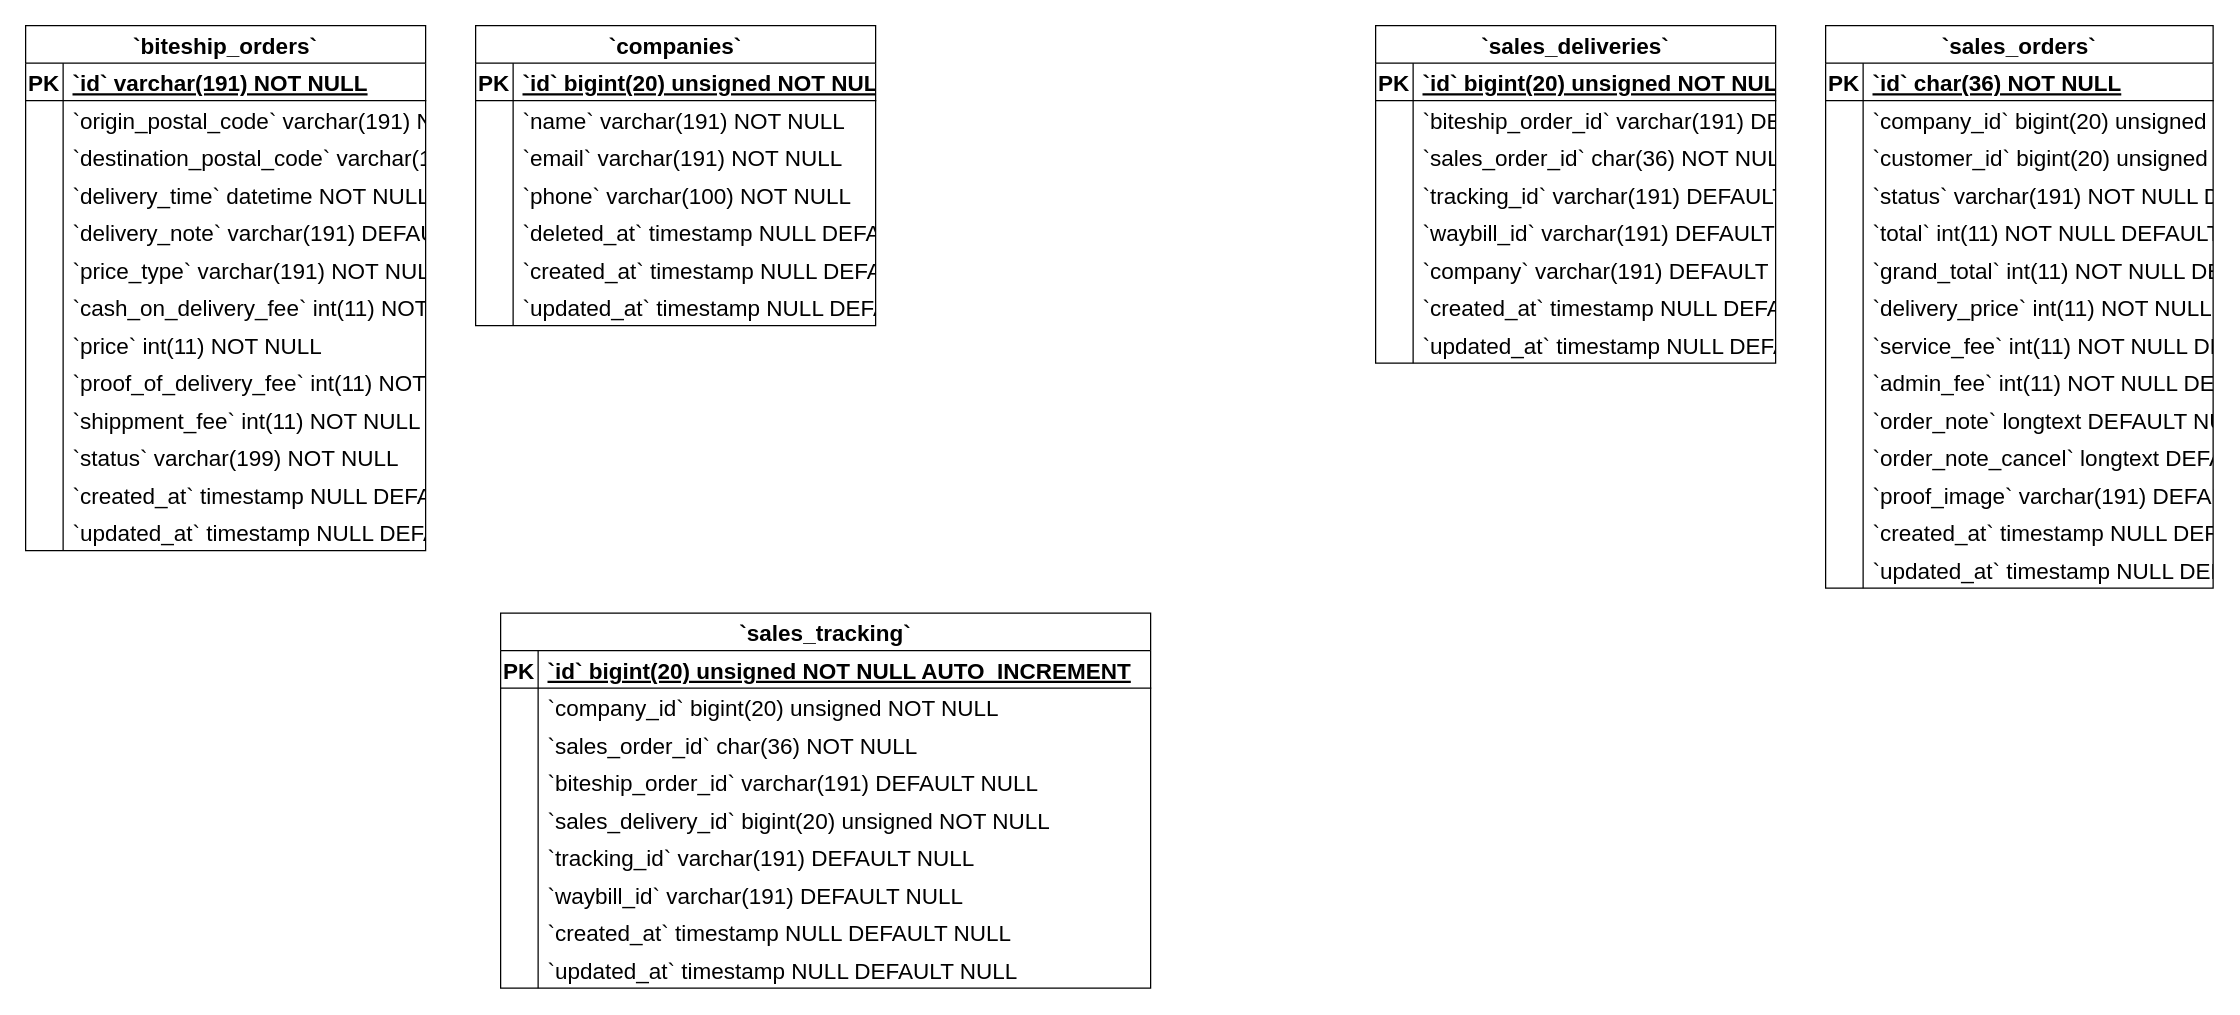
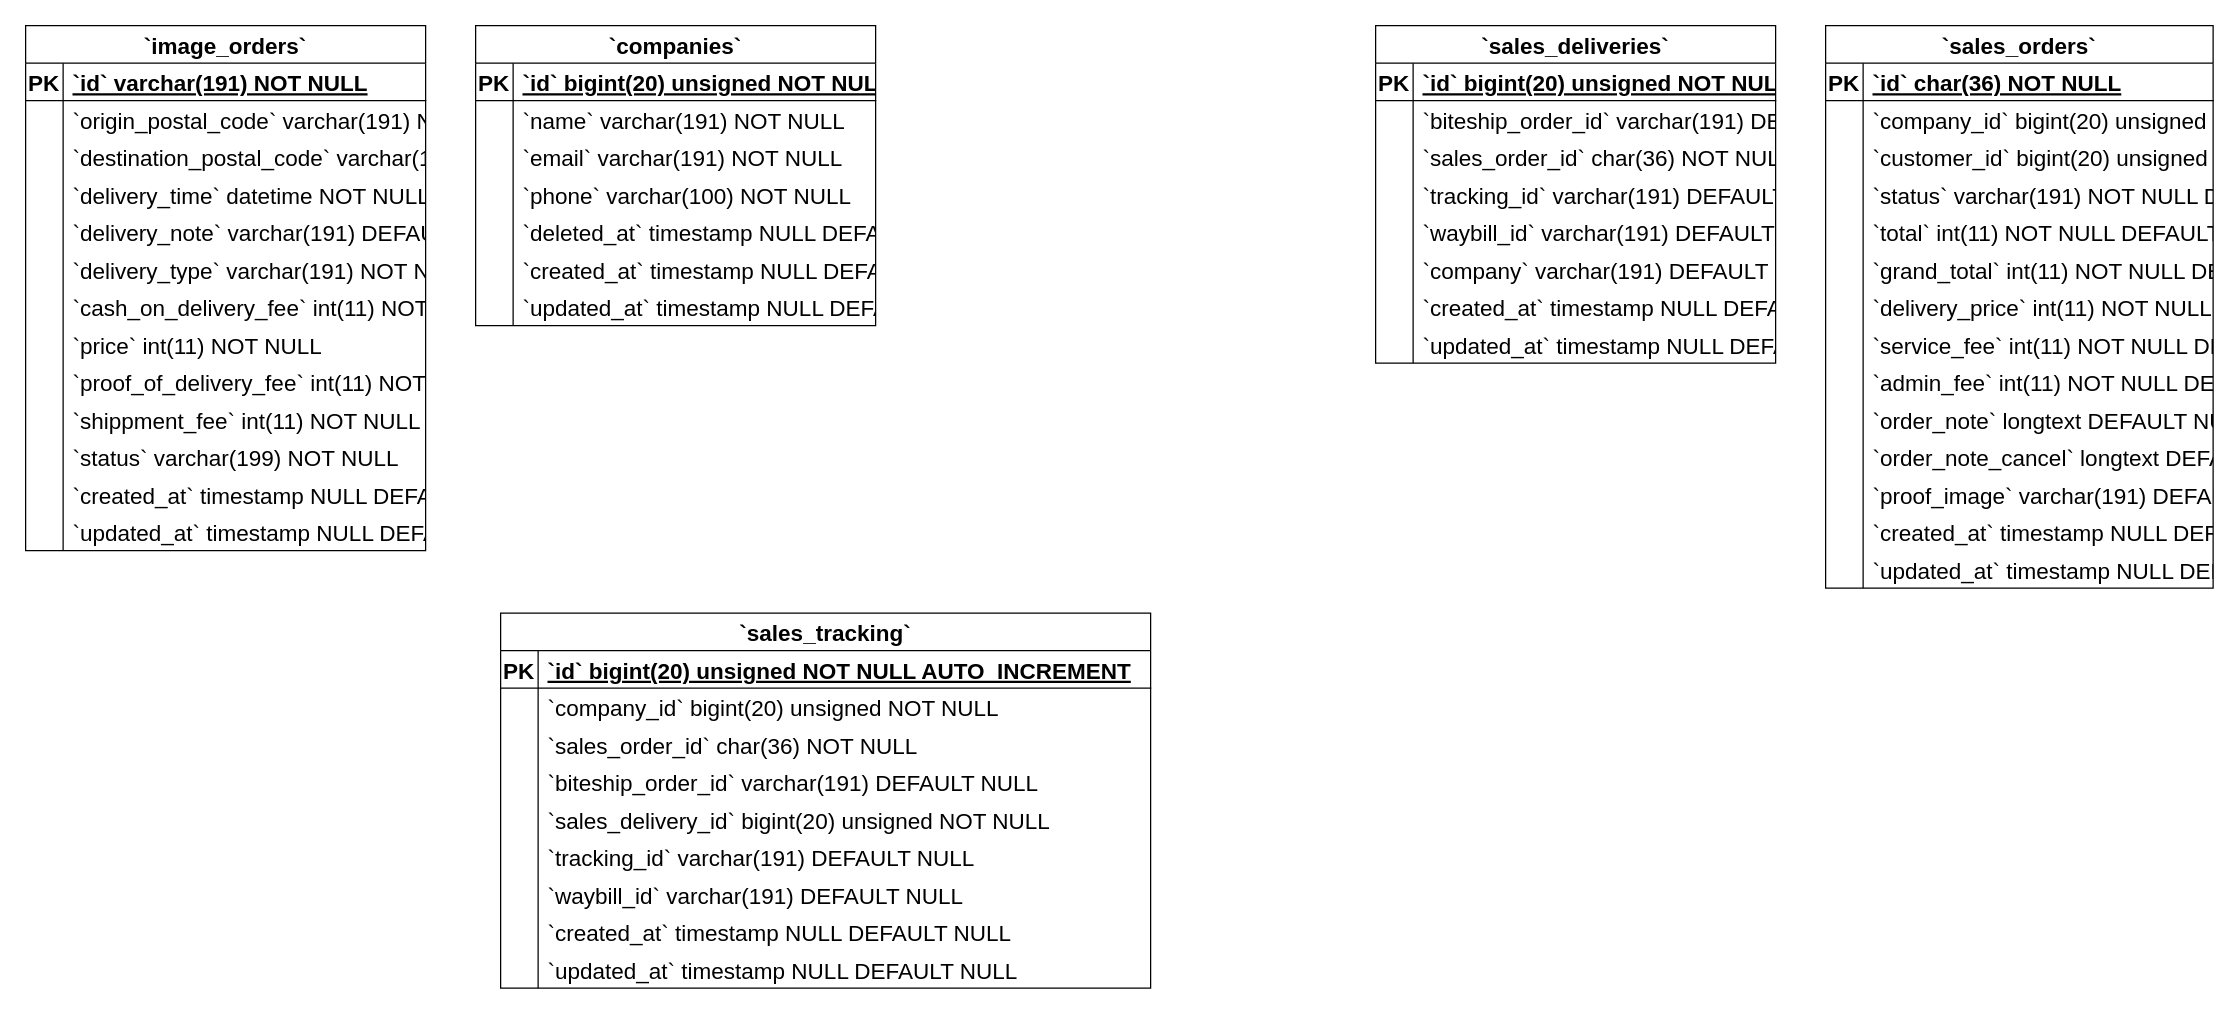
(225, 46) -> (225, 46)
(275, 271) -> (291, 271)
